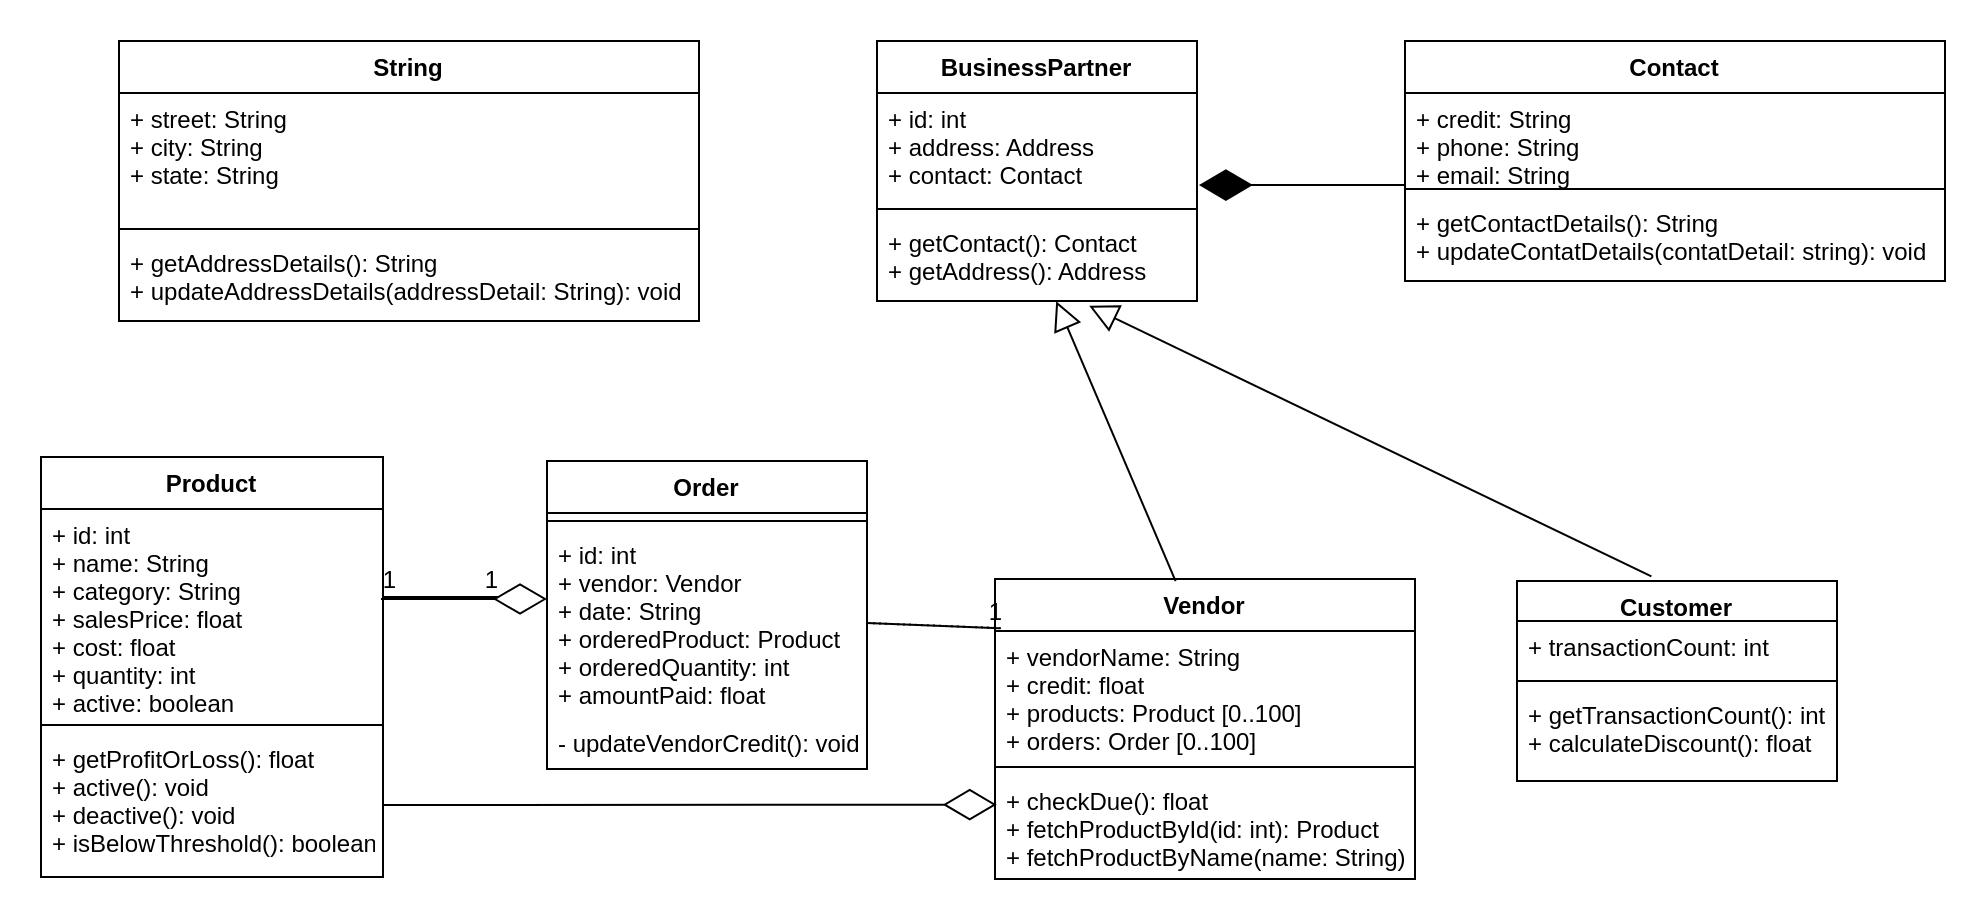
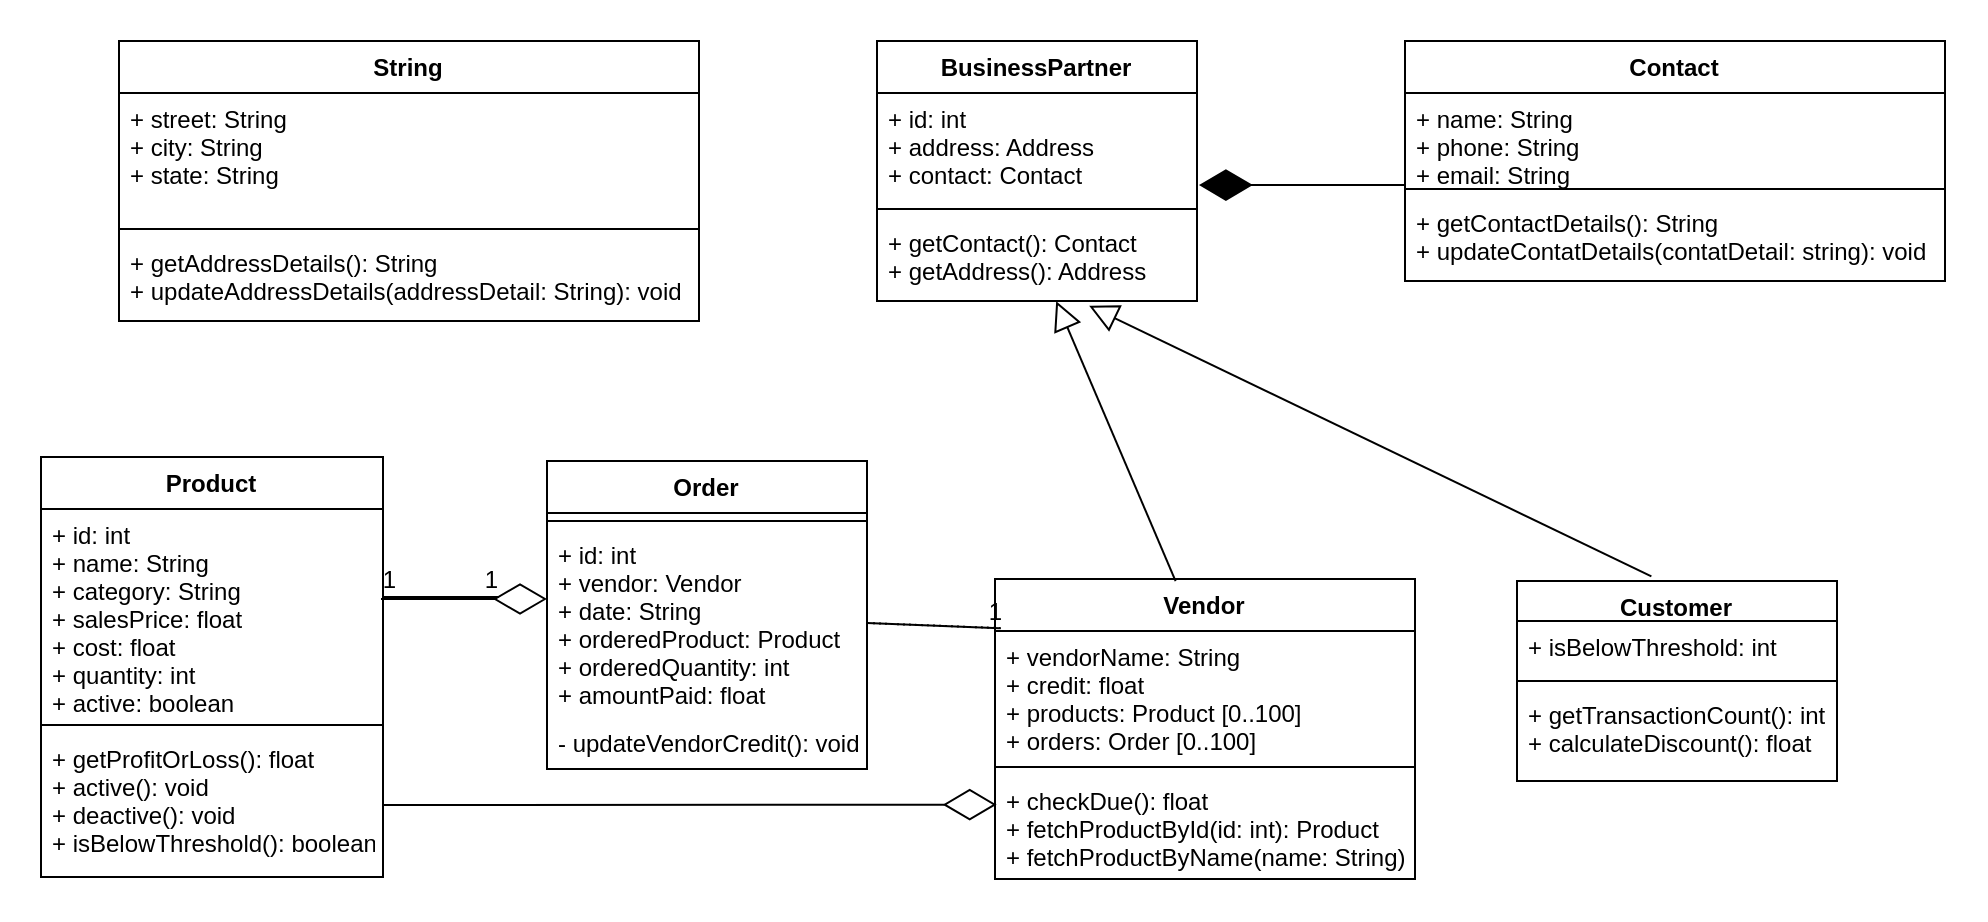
(1508, 120) -> (1498, 120)
(1667, 648) -> (1661, 648)
